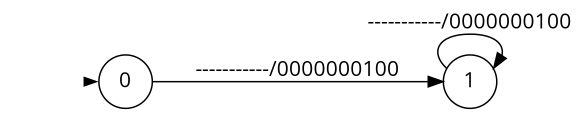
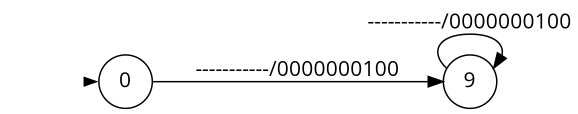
(470, 82) -> (470, 82)
